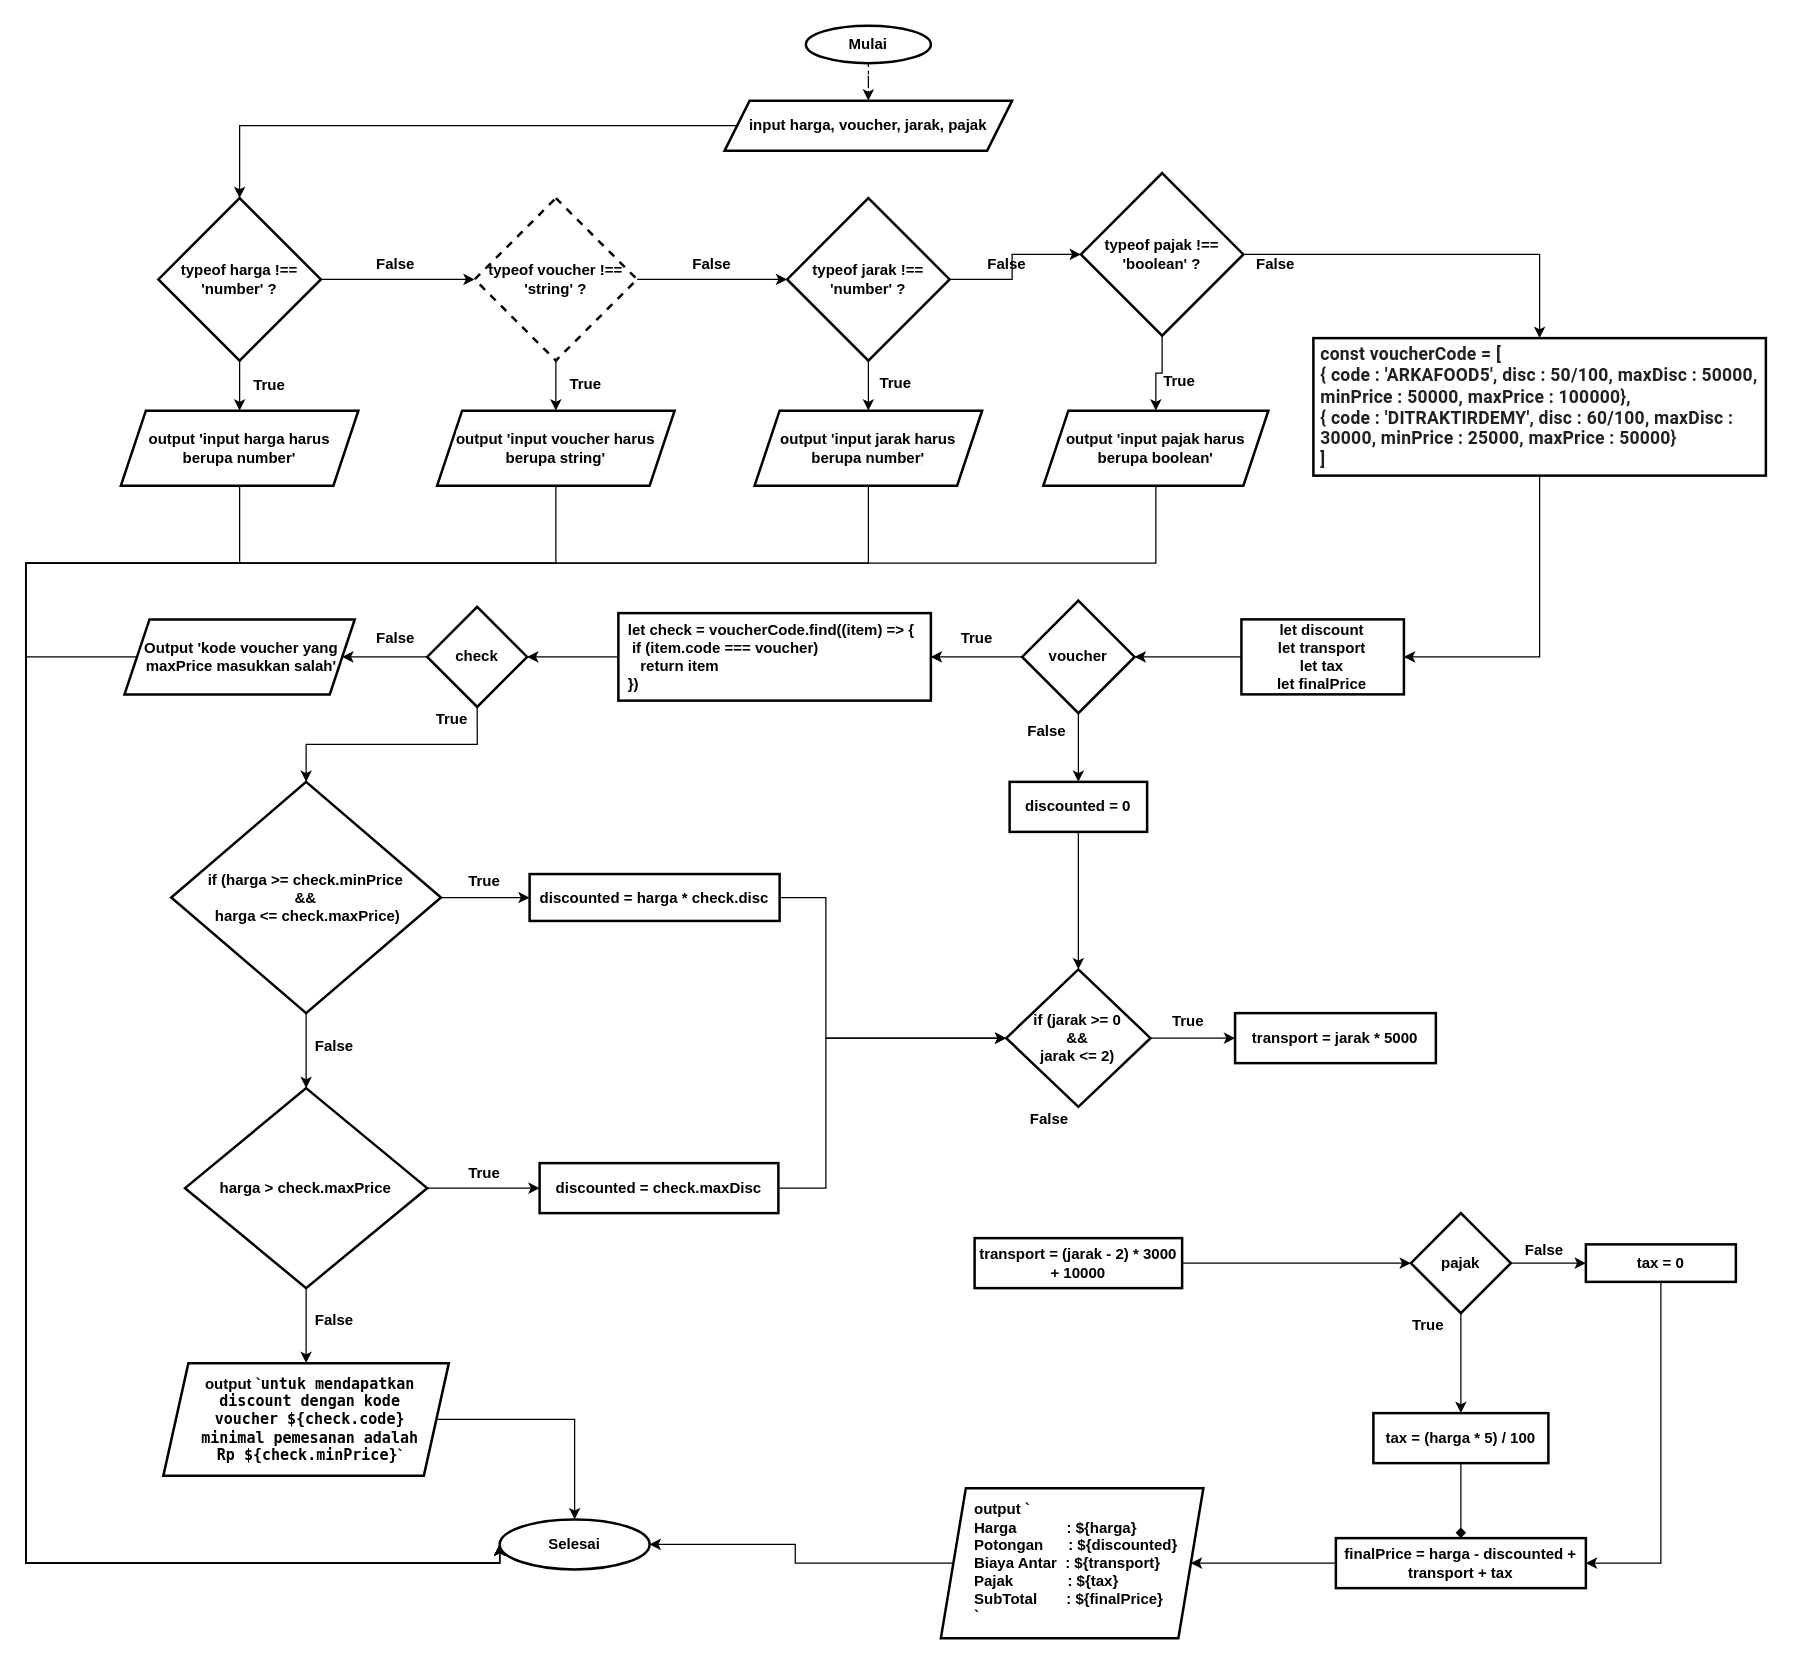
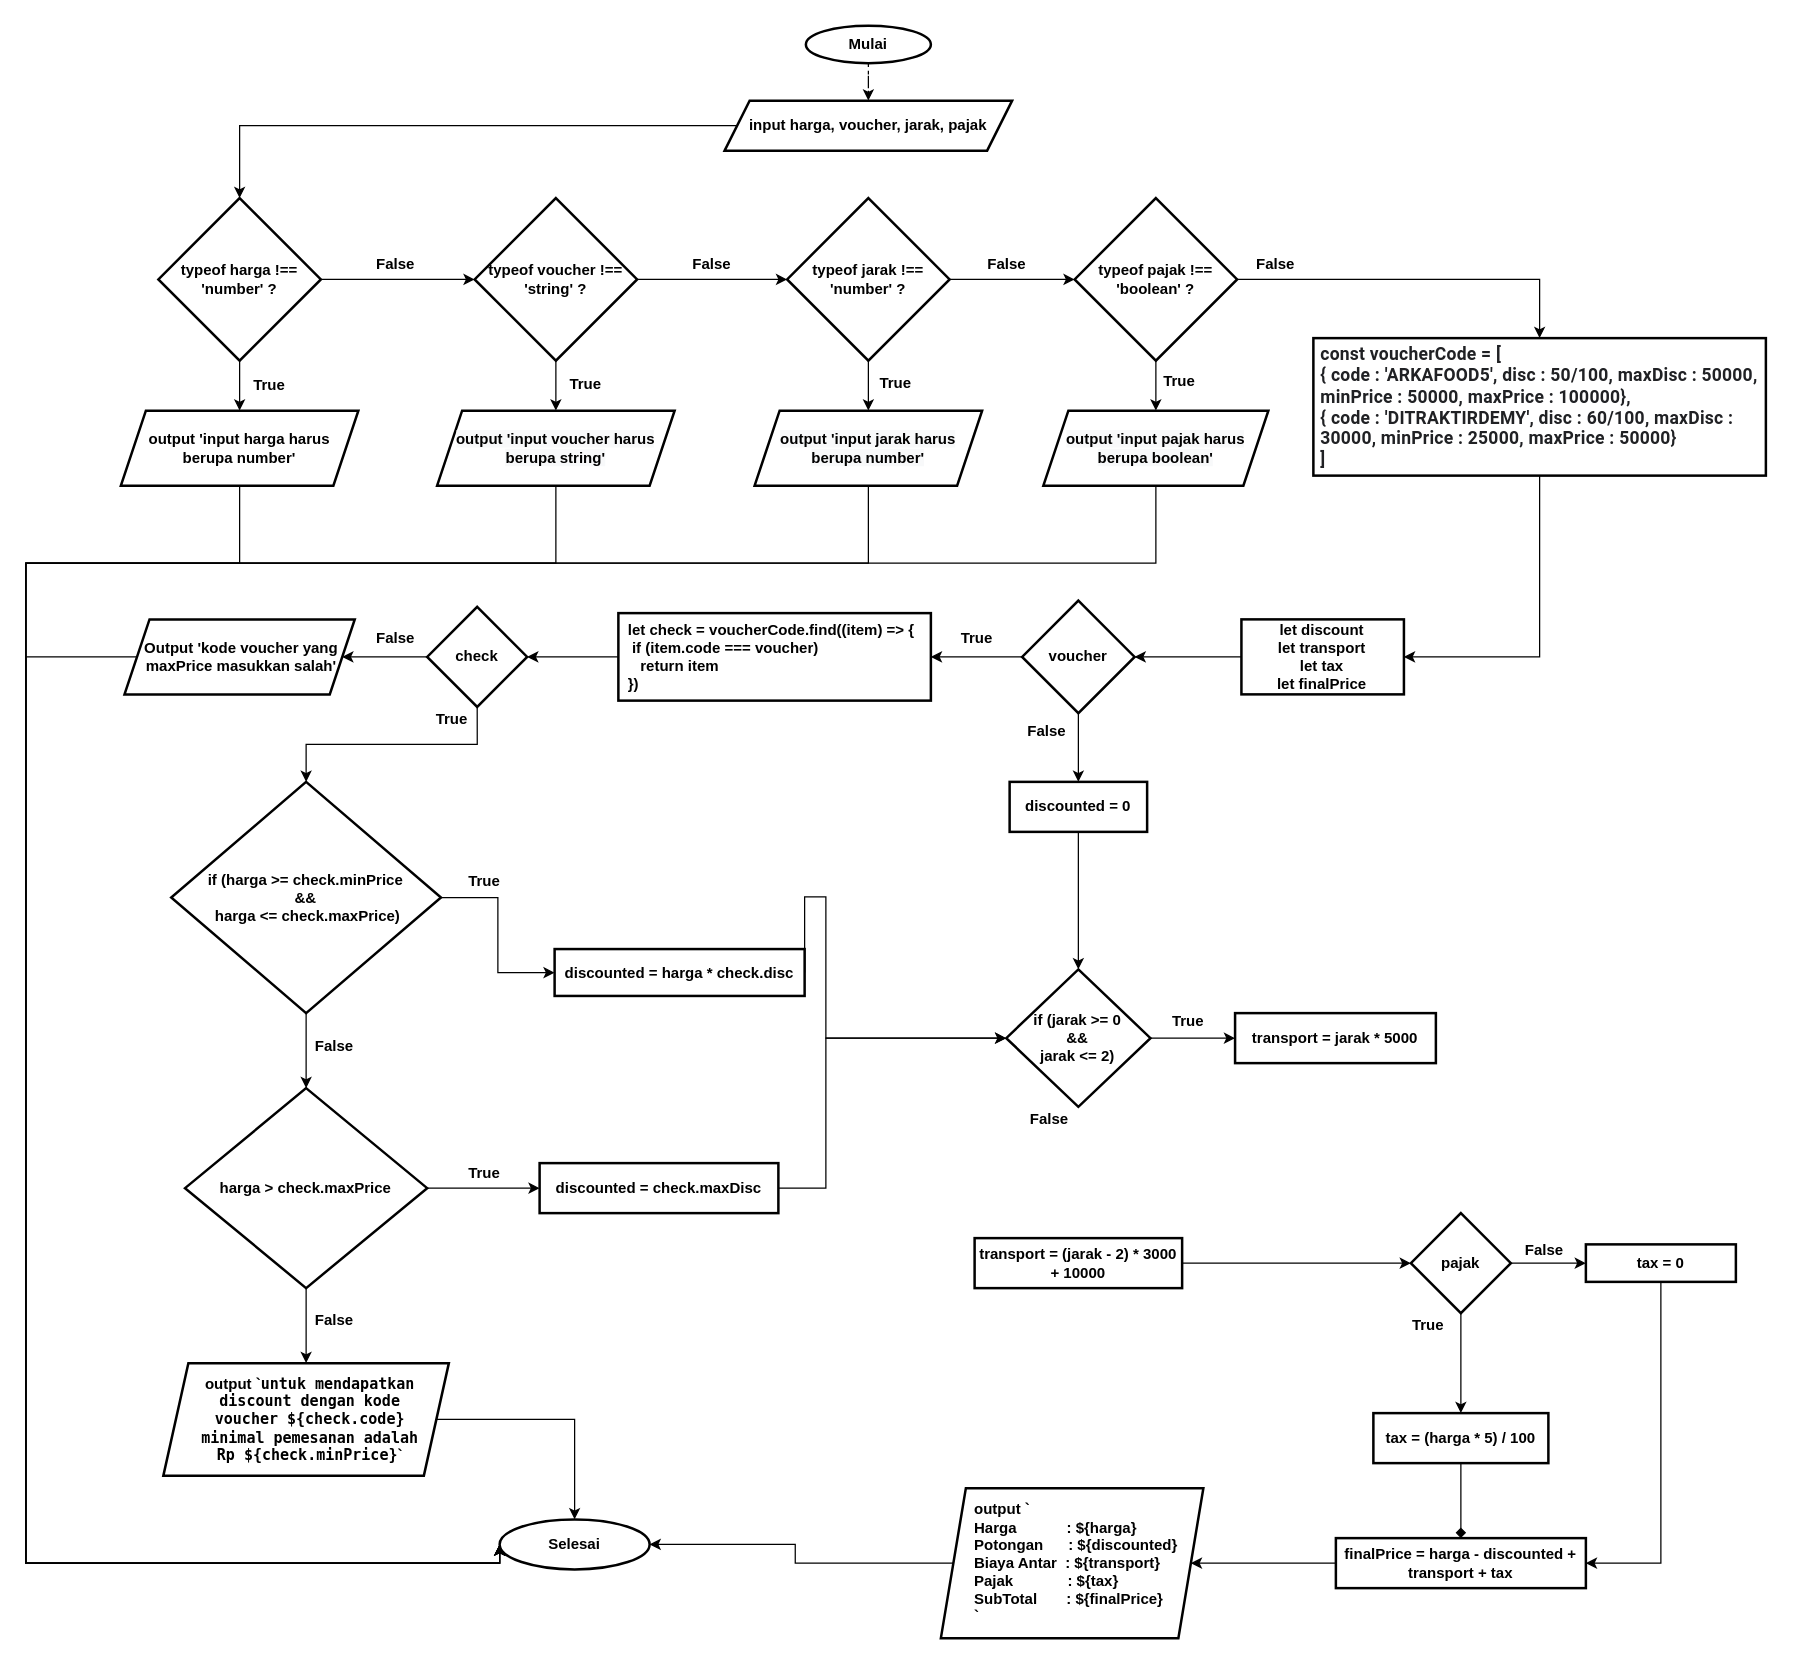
(1162, 254) -> (1156, 279)
(556, 279) -> (556, 279)
(654, 898) -> (679, 973)
